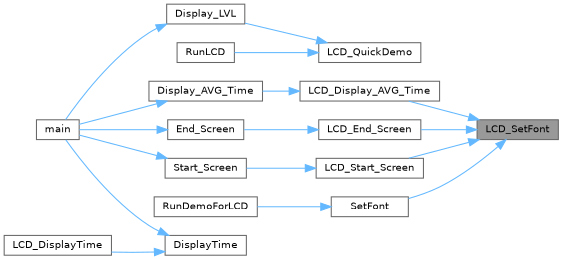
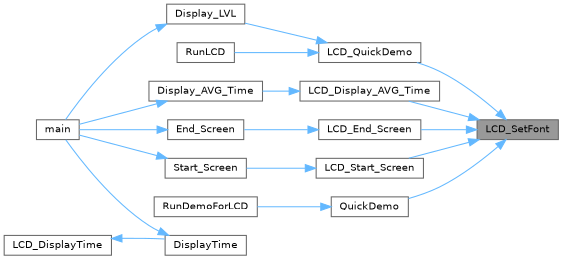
none -> (460, 83)
(370, 207) -> (370, 207)
(133, 252) -> (143, 238)
